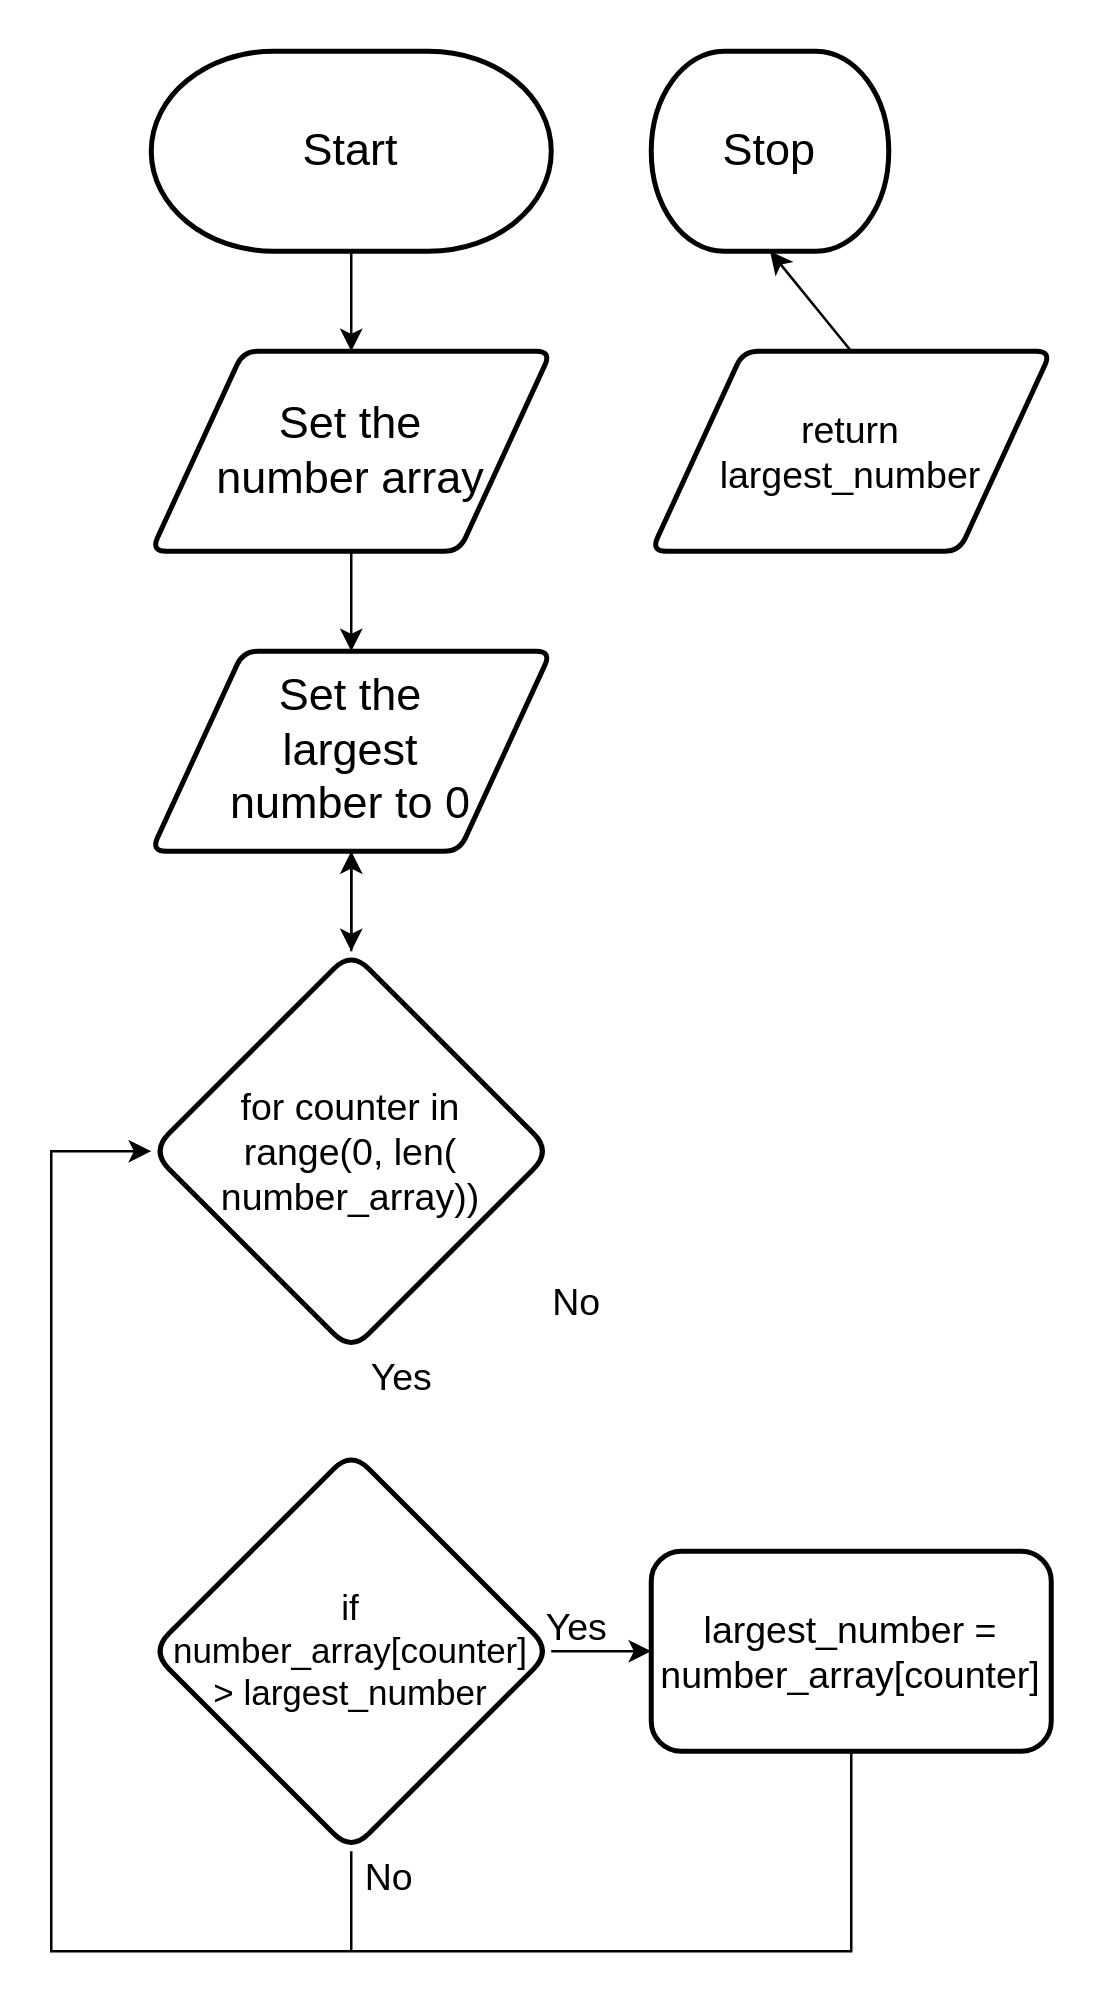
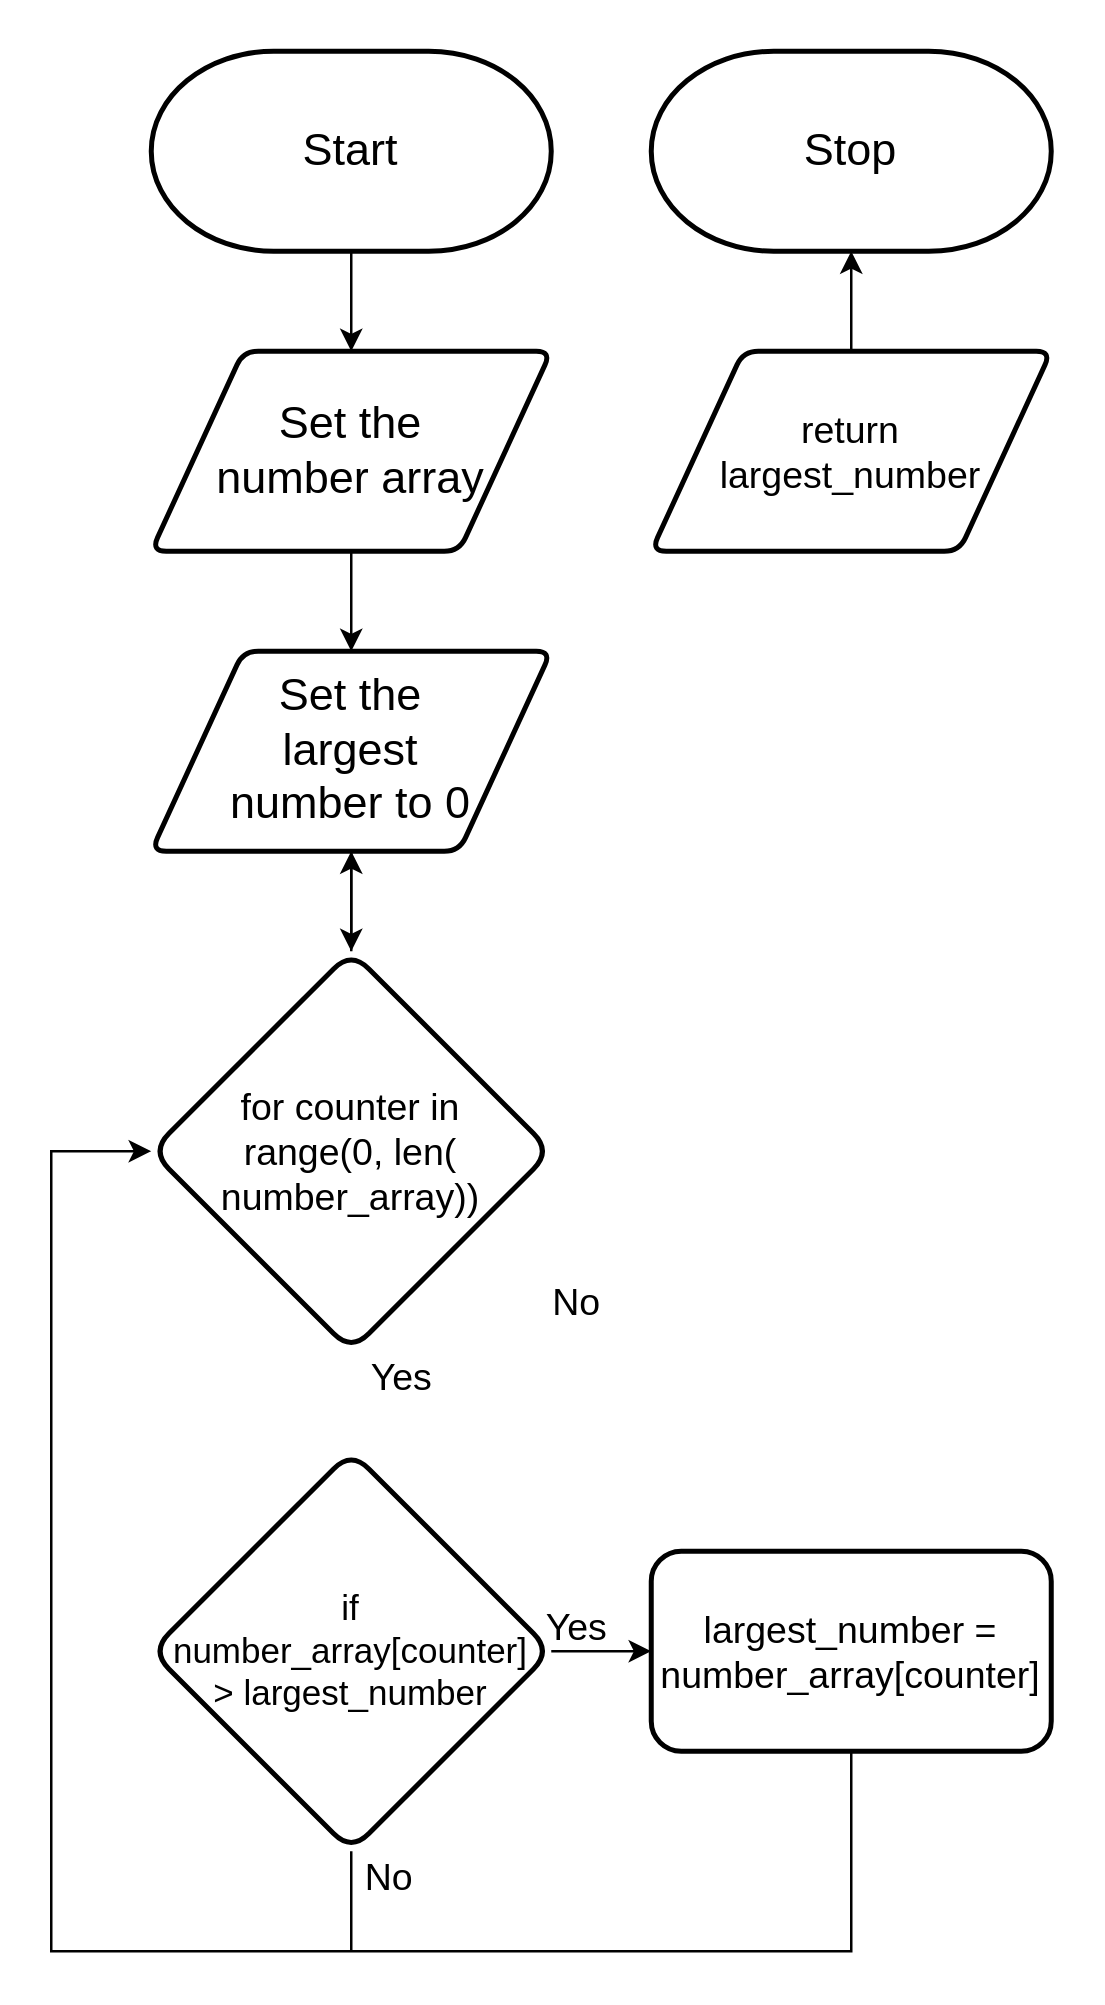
(770, 151) -> (851, 151)
